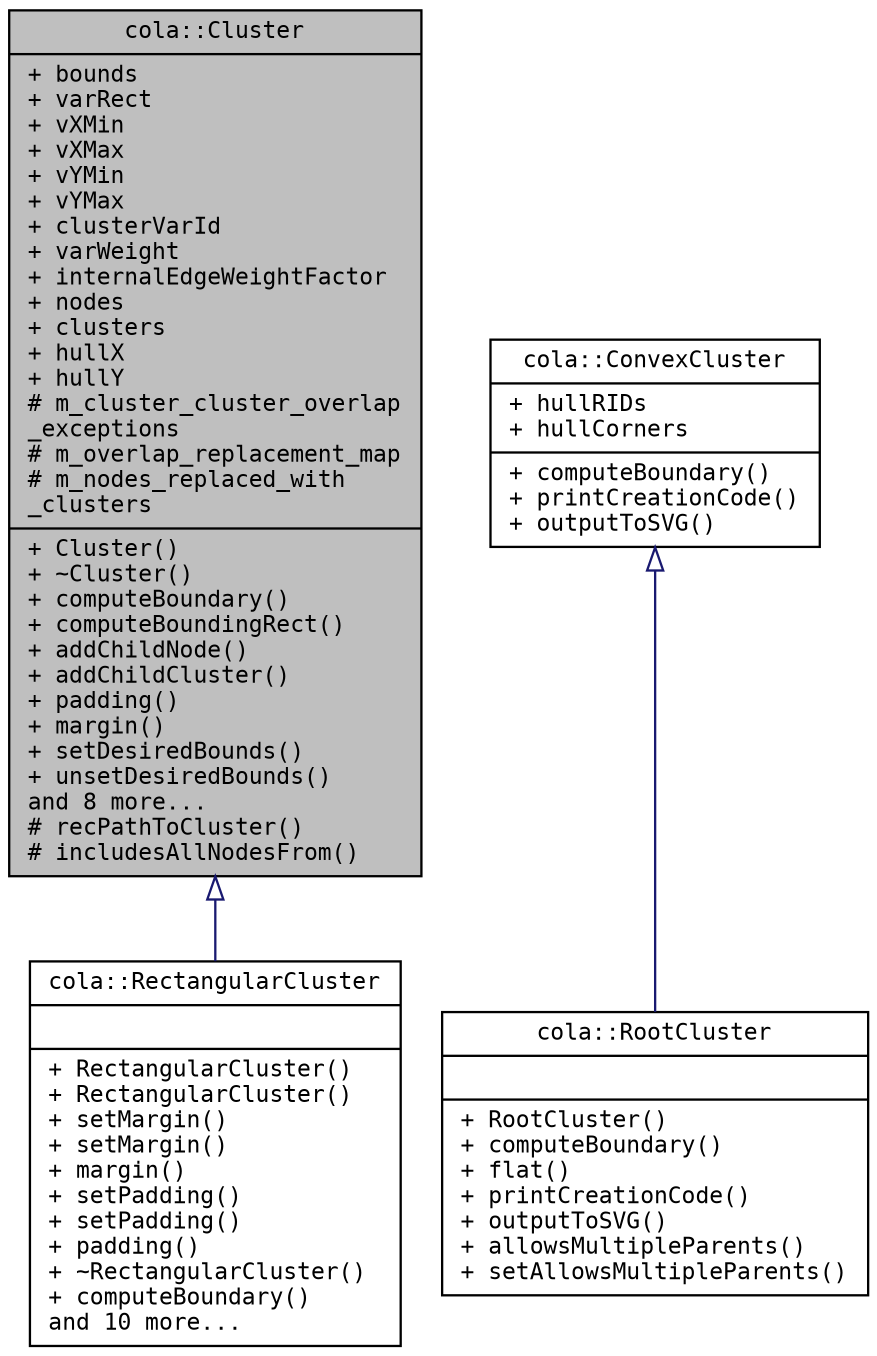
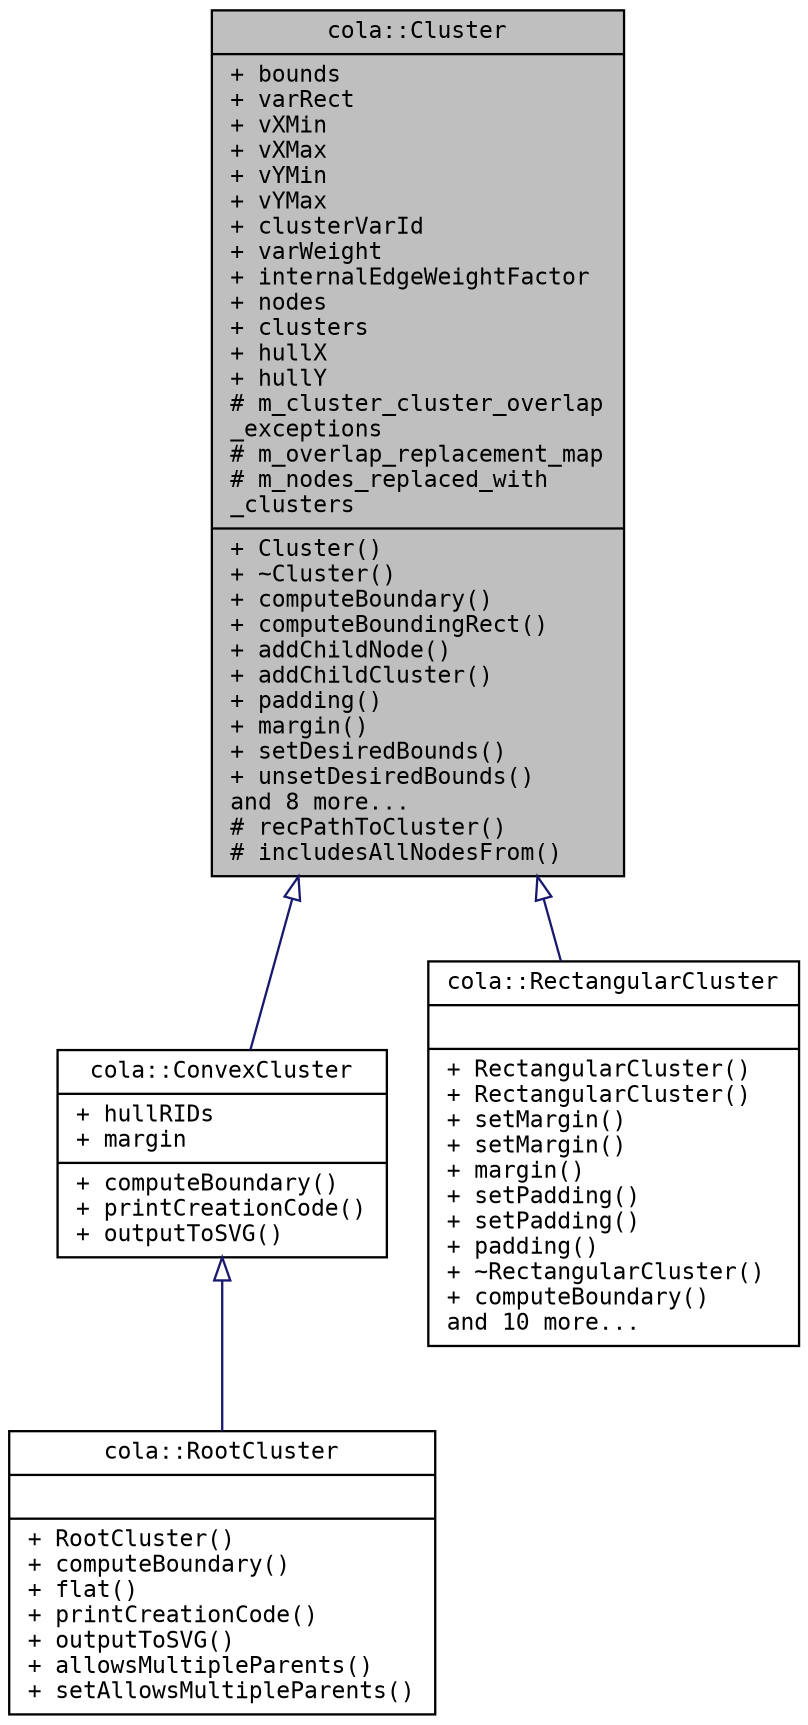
(600, 429) -> (132, 1140)
none -> (271, 975)
